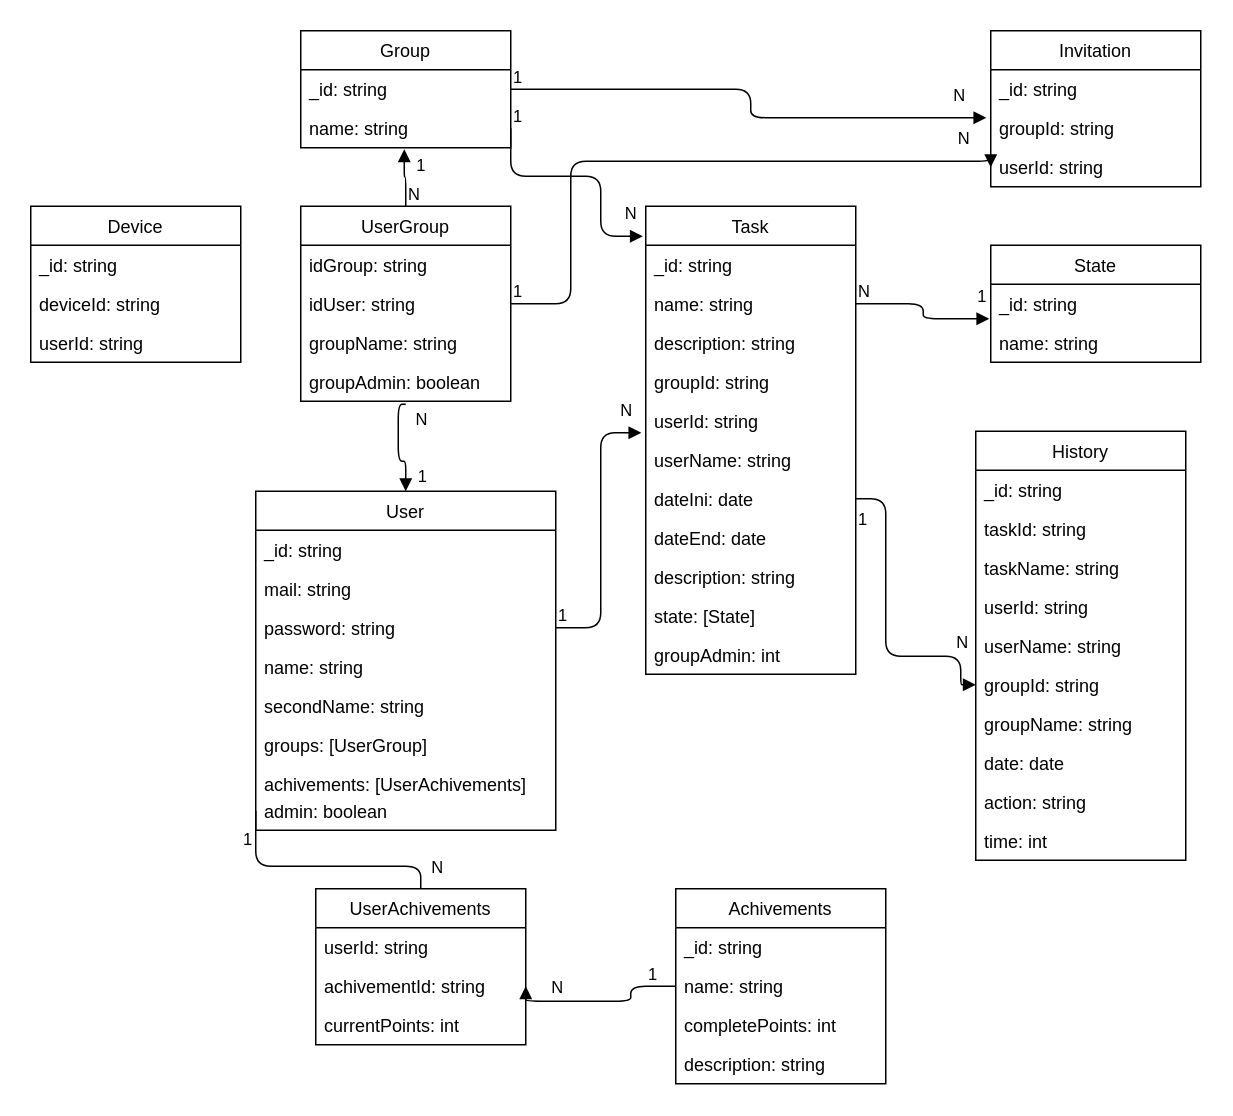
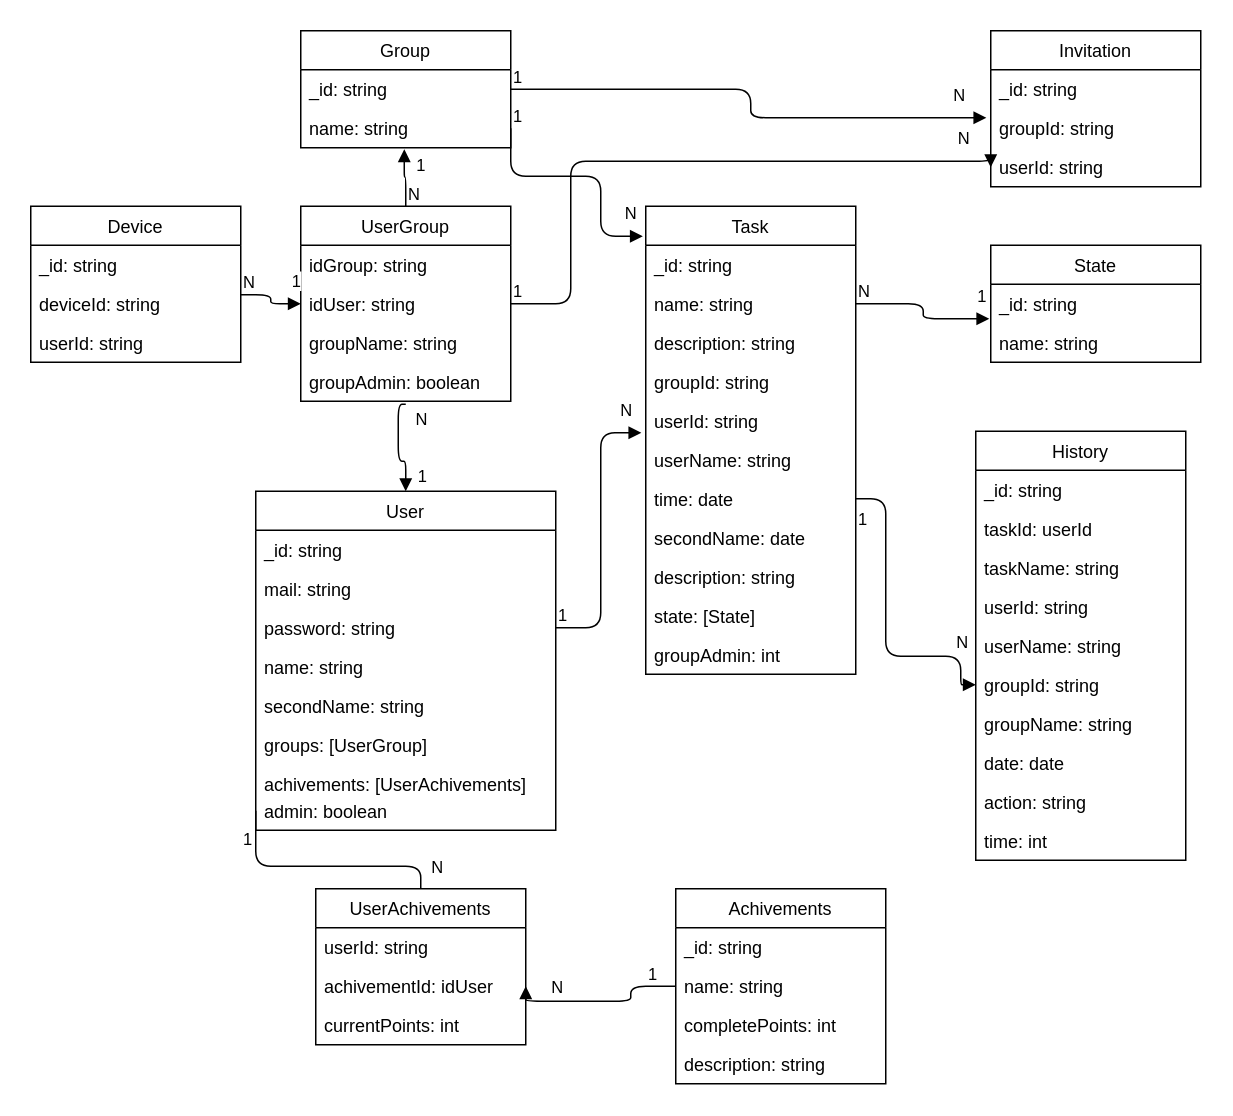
none -> (268, 296)
(713, 500) -> (697, 500)
(1048, 530) -> (1050, 530)
(715, 539) -> (730, 539)
(415, 987) -> (415, 987)
